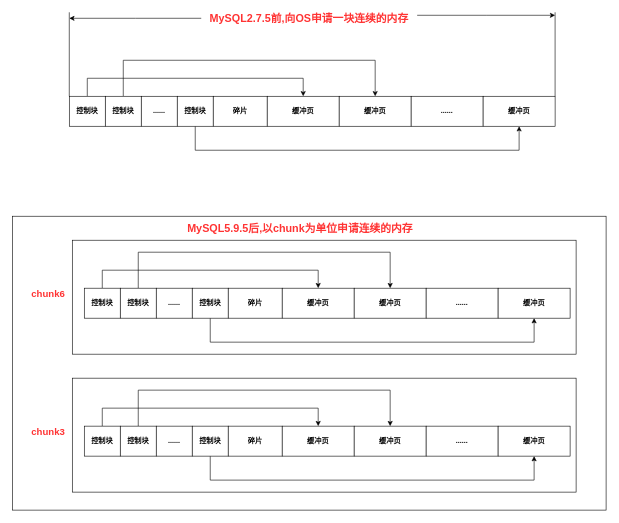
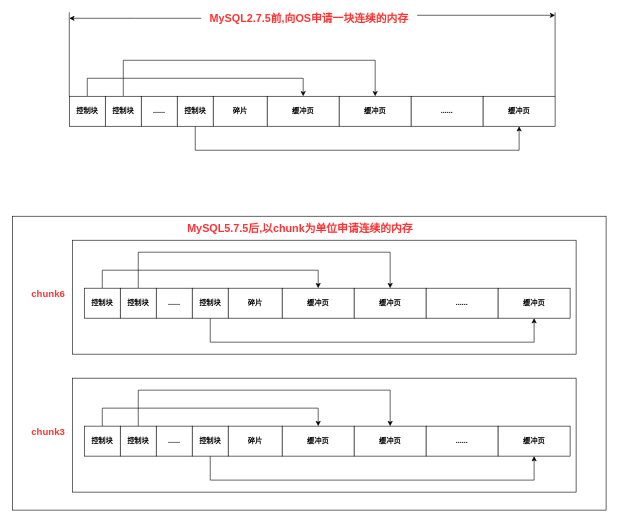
(300, 228) -> (300, 228)
